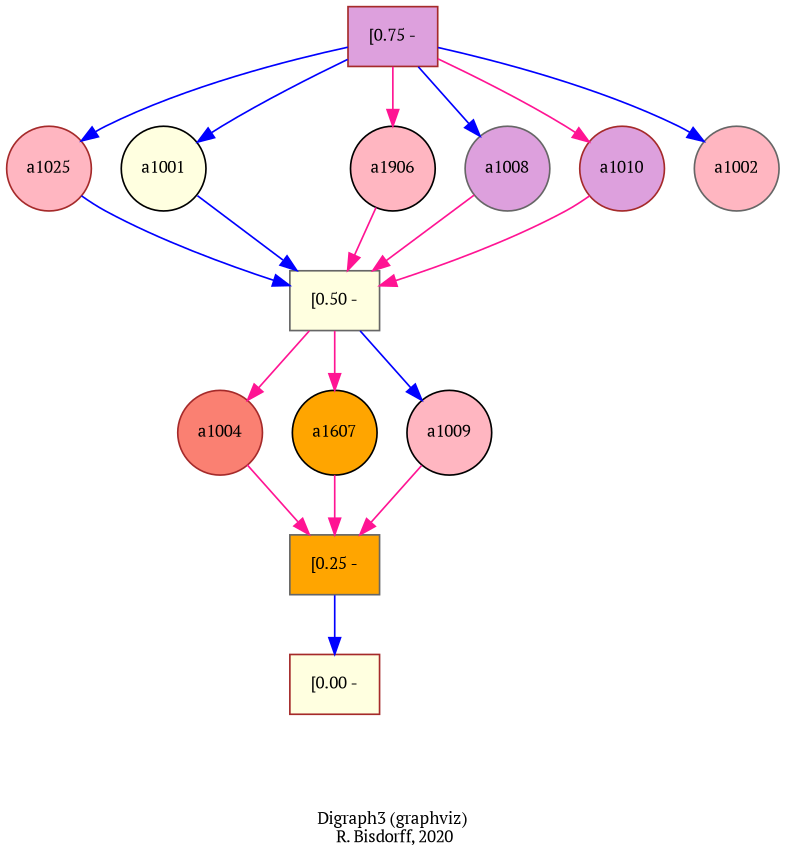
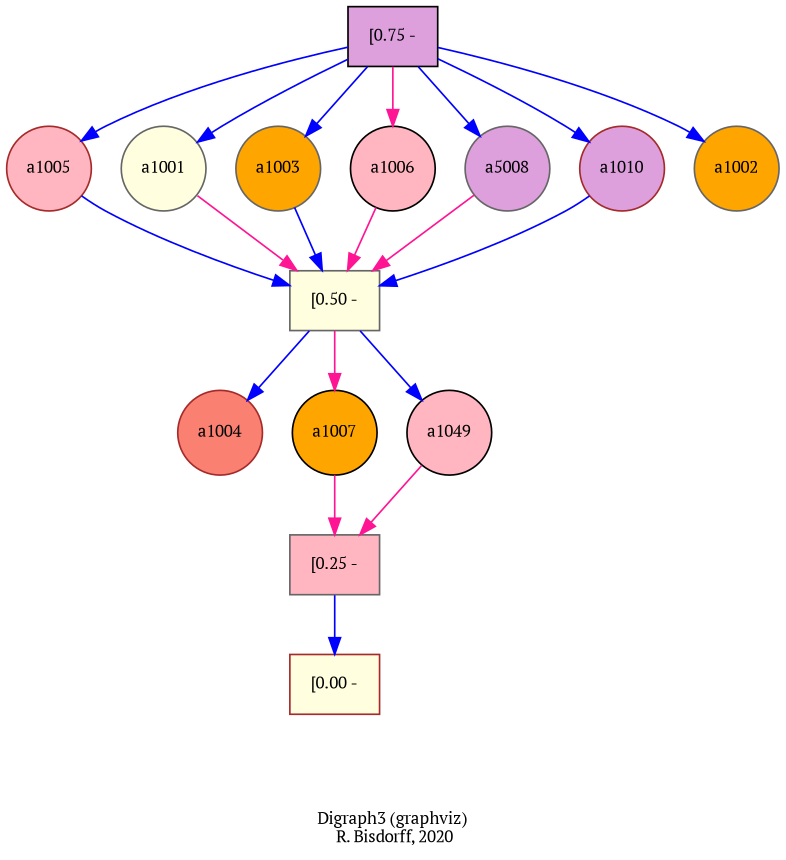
(393, 37) -> (393, 37)
(508, 94) -> (508, 94)
(49, 169) -> (49, 169)
(164, 169) -> (164, 169)
none -> (278, 169)
(393, 169) -> (393, 169)
(507, 169) -> (507, 169)
(737, 169) -> (737, 169)
(240, 228) -> (240, 228)
(495, 244) -> (495, 244)
(284, 359) -> (284, 359)
(335, 433) -> (335, 433)
(449, 433) -> (449, 433)
(273, 493) -> none
(335, 565) -> (335, 565)
